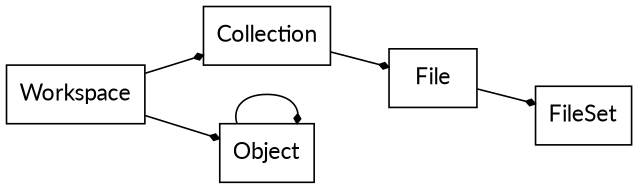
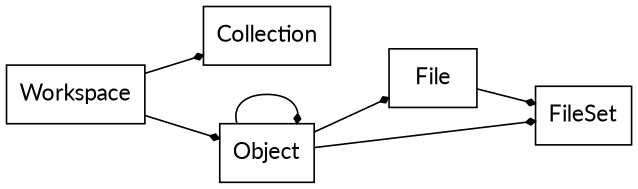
(355, 58) -> (347, 117)
none -> (420, 135)
